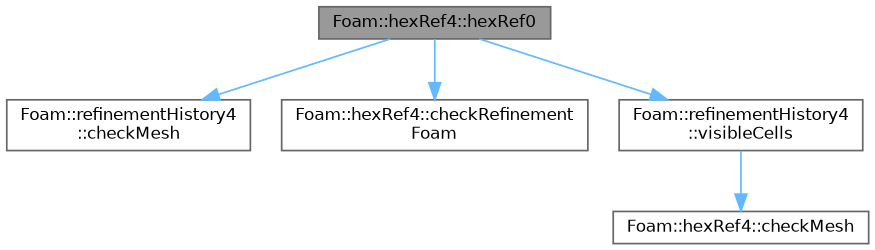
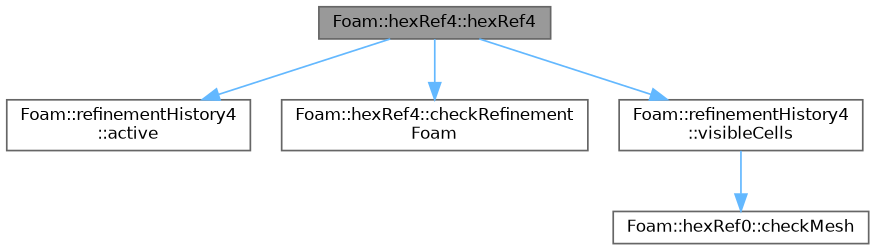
(435, 23) -> (435, 23)
(129, 125) -> (129, 125)
(741, 228) -> (741, 228)
